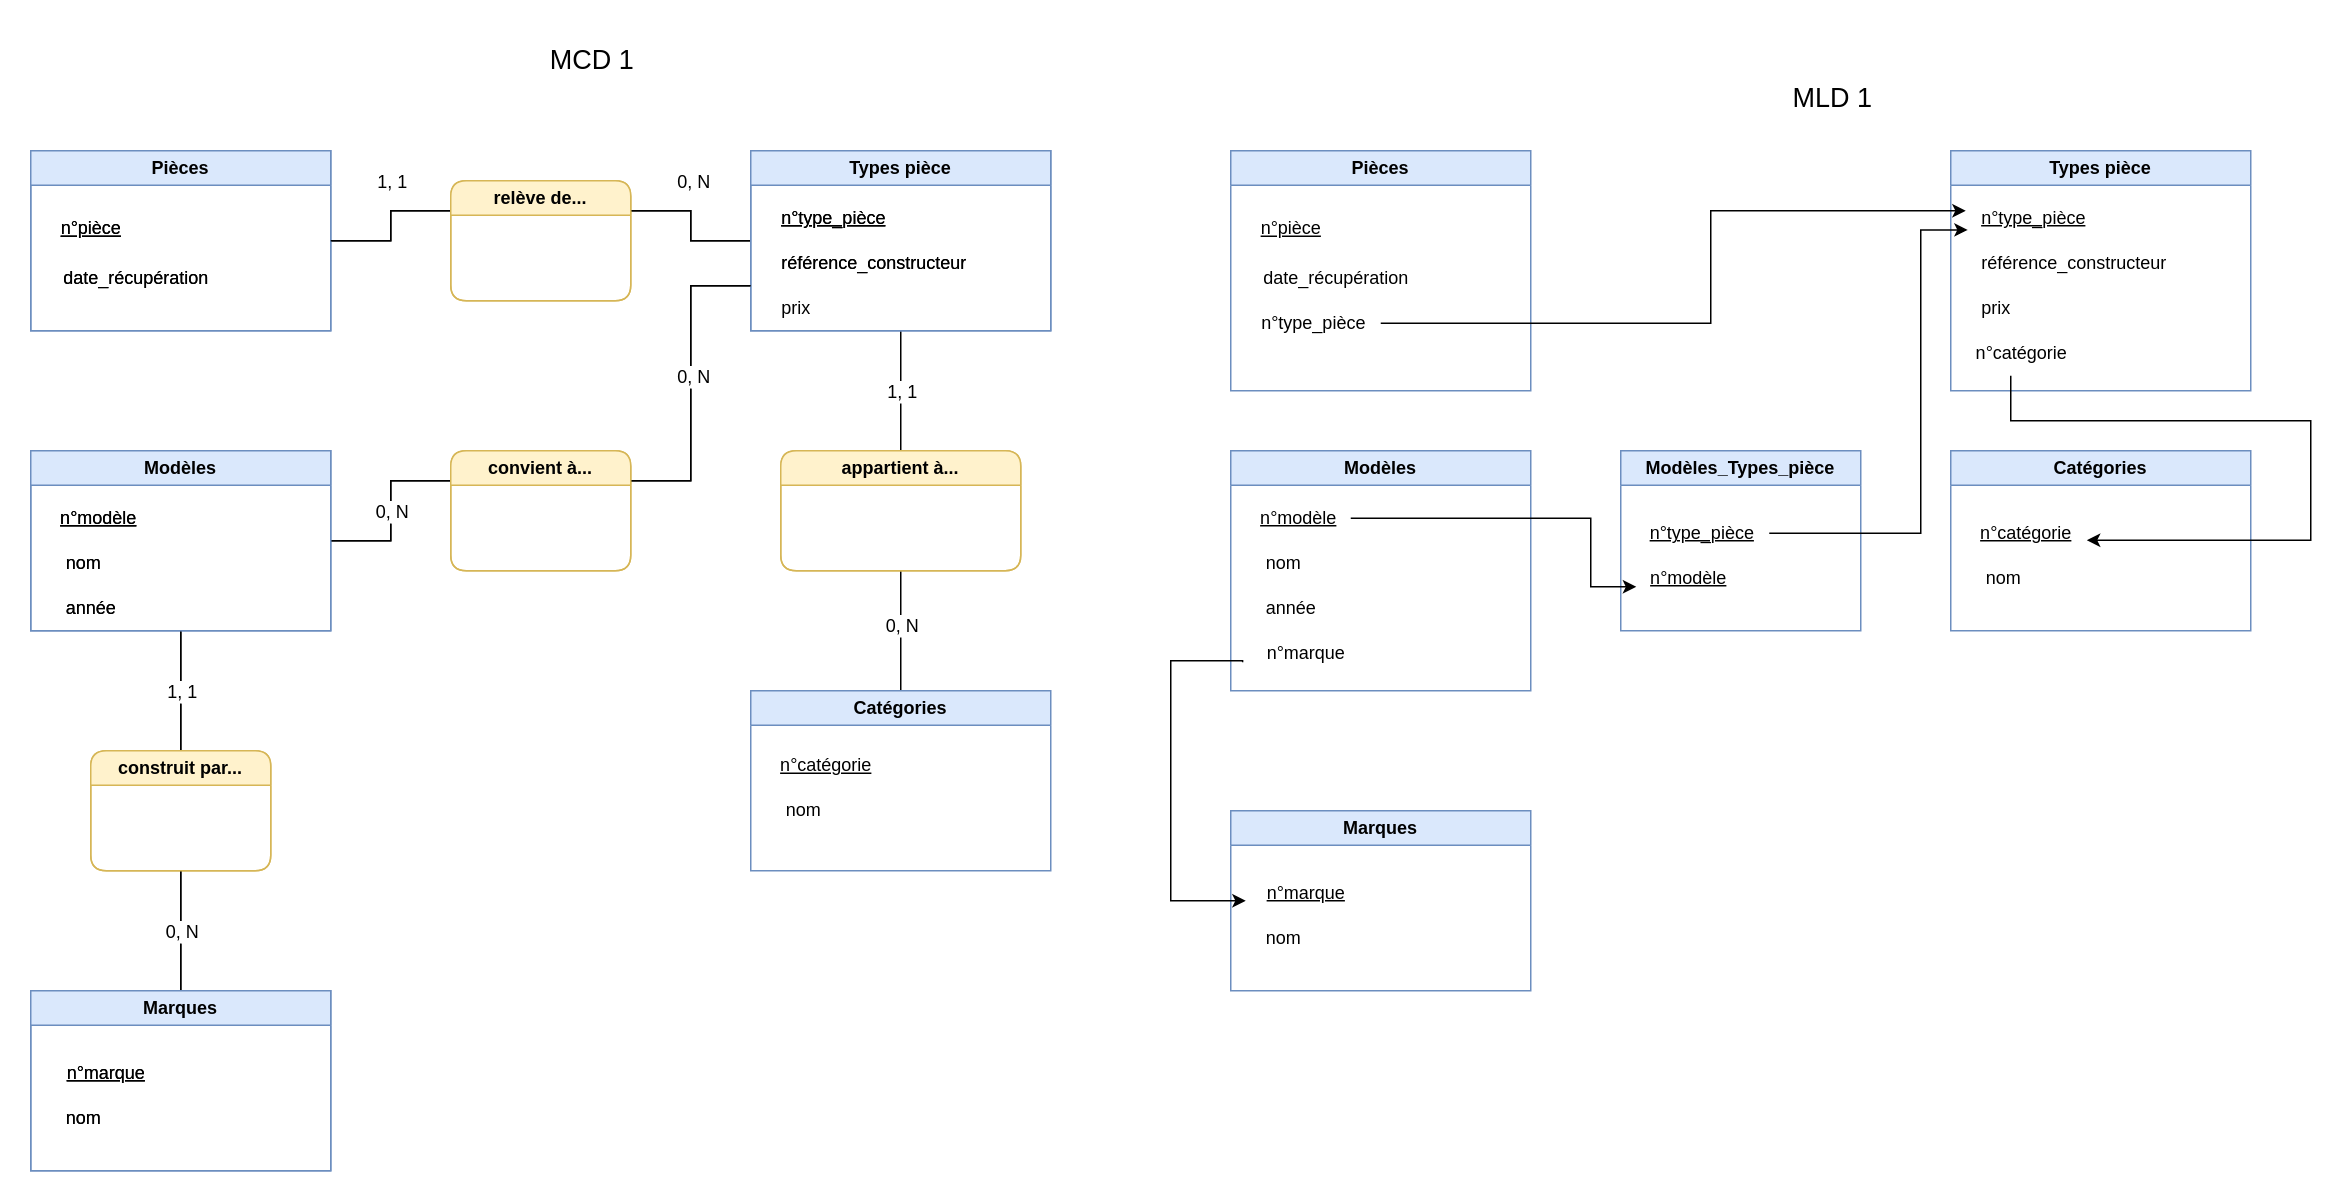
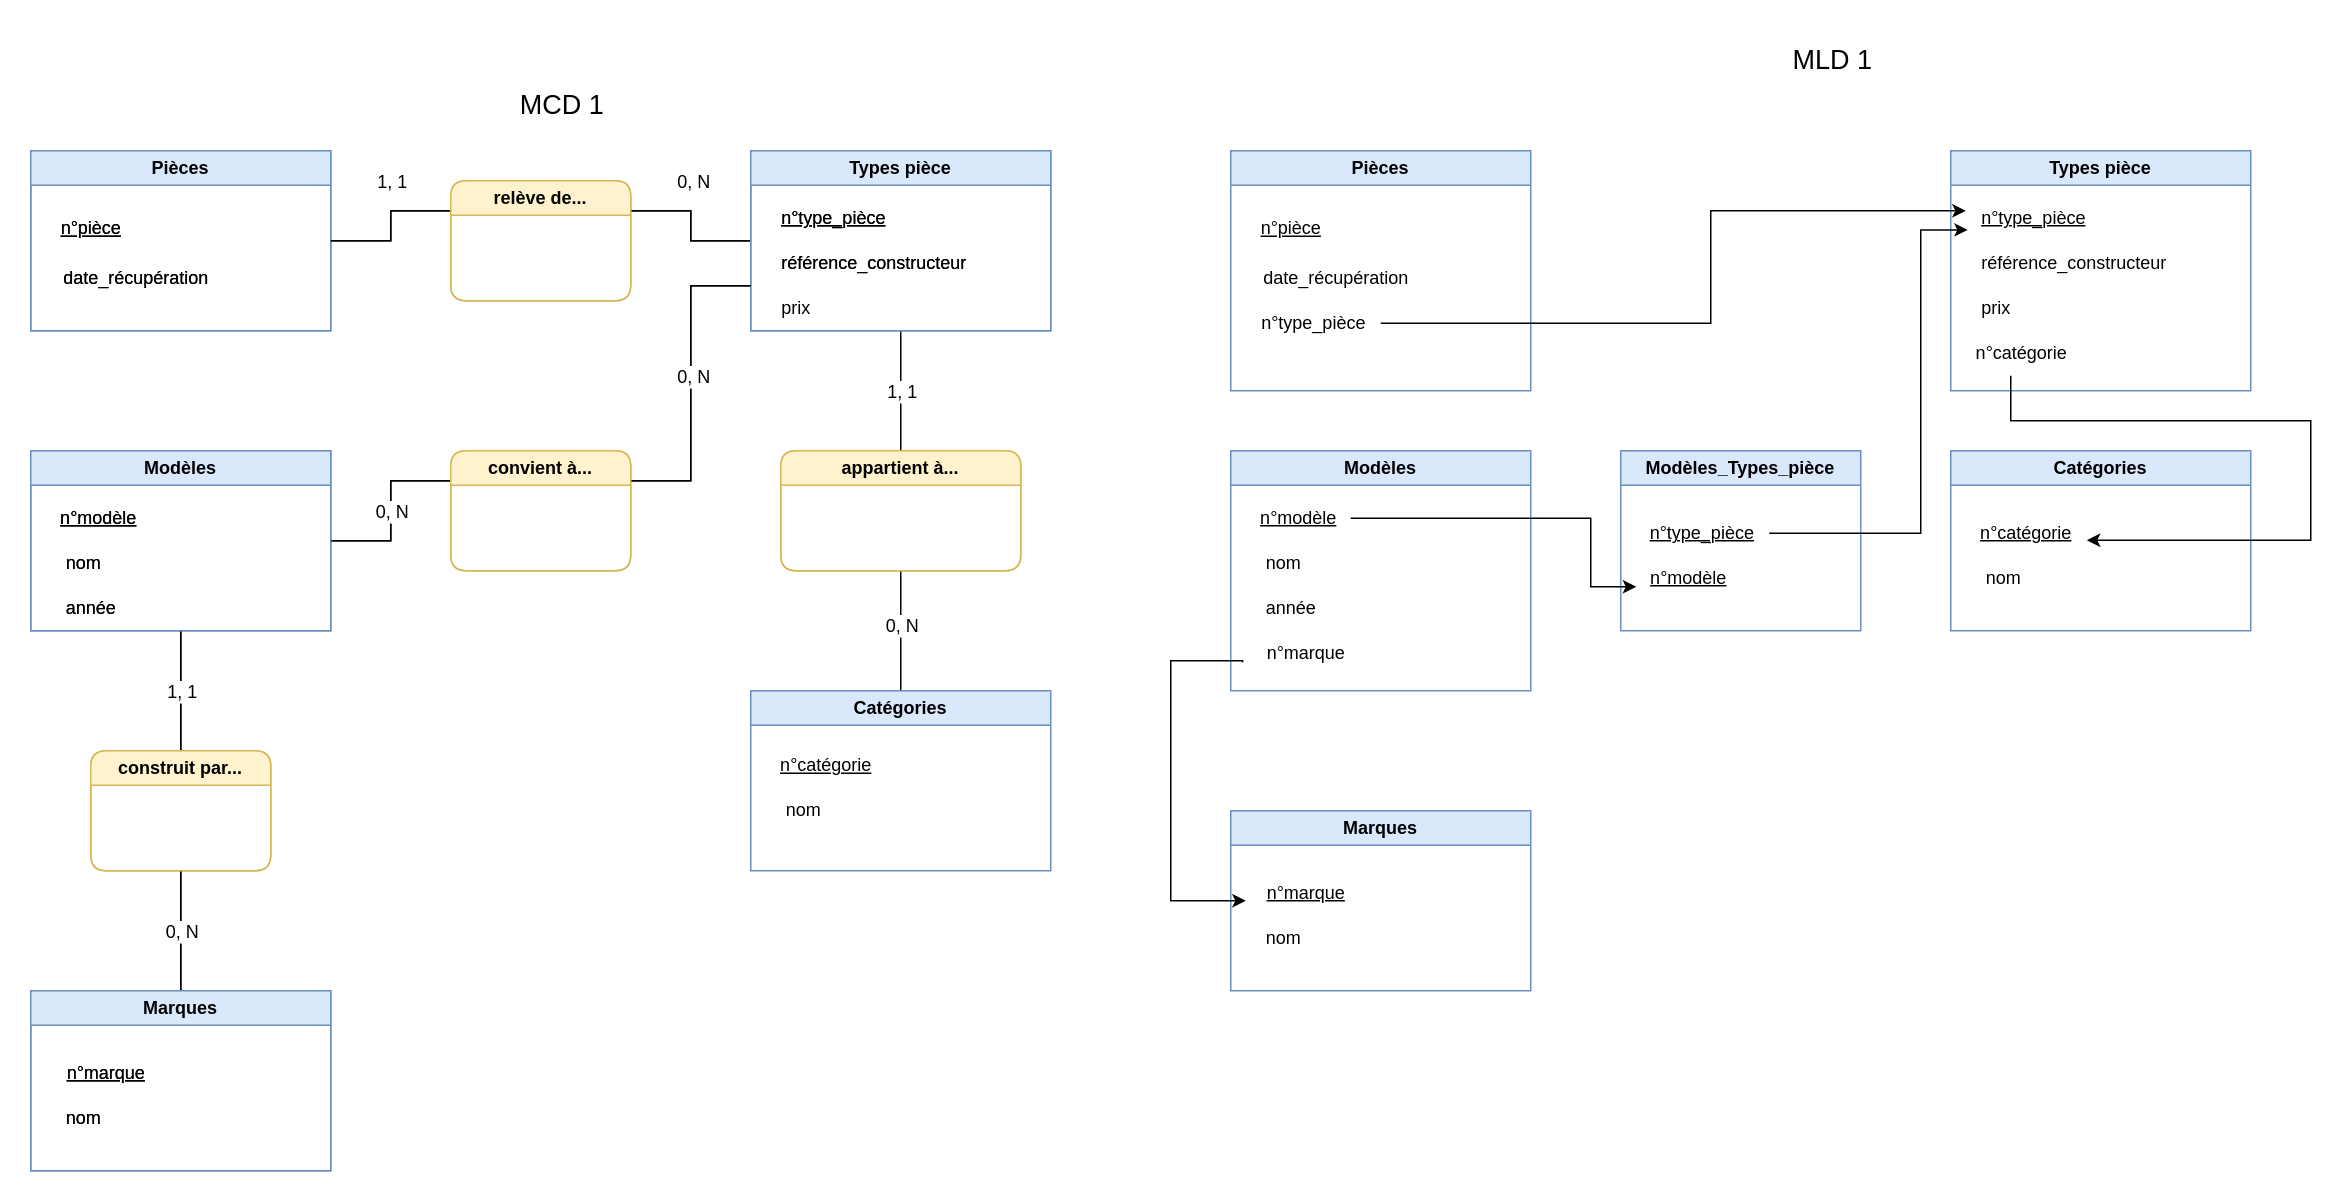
(592, 61) -> (562, 106)
(1832, 98) -> (1832, 61)
